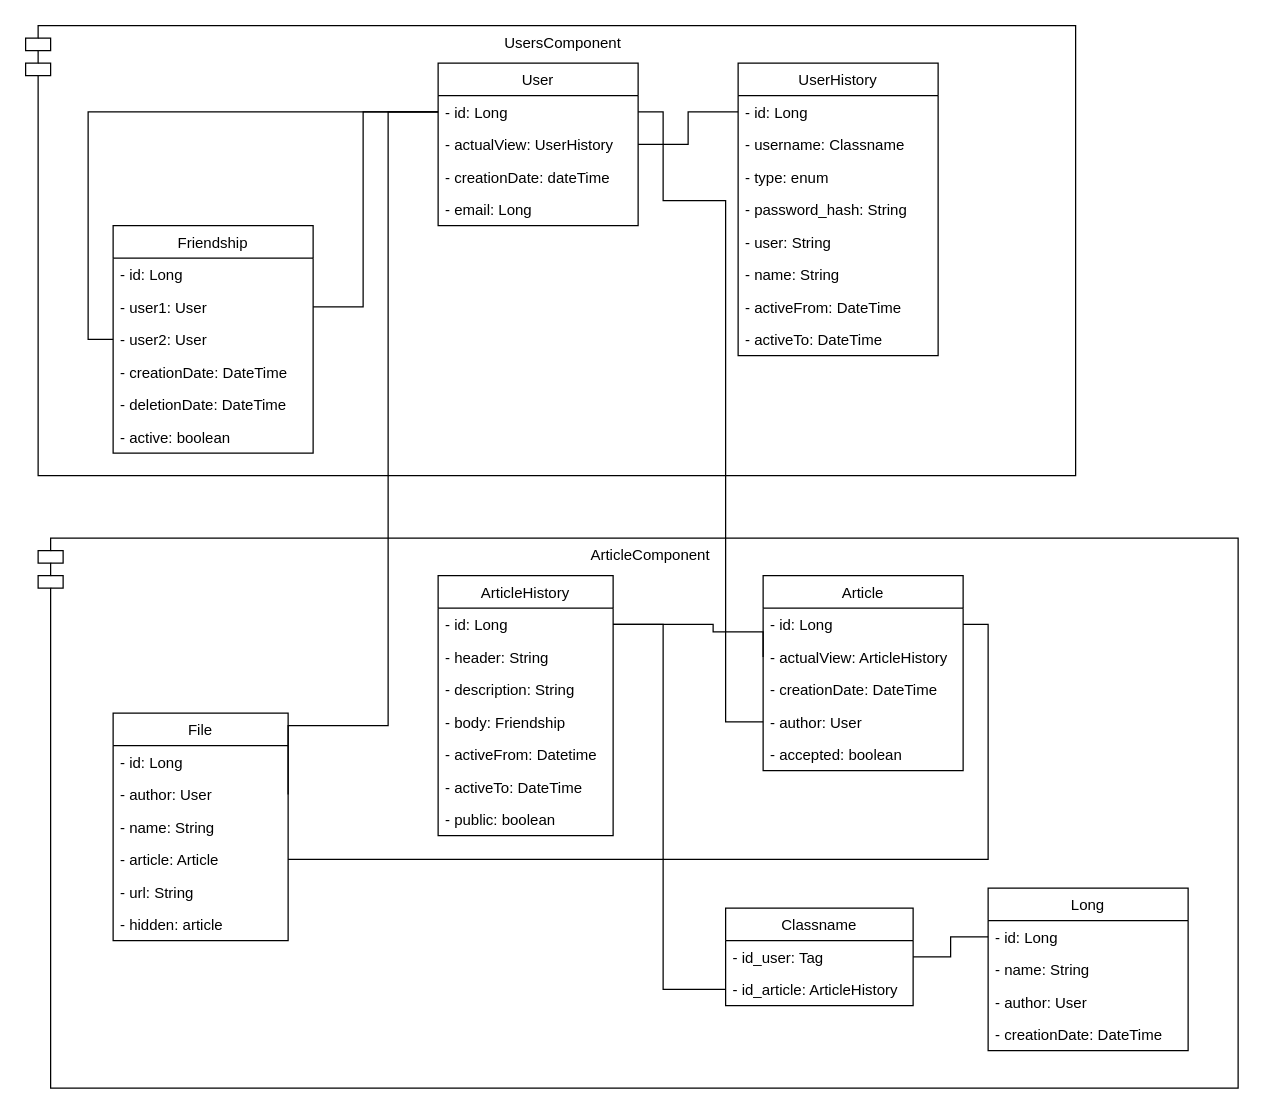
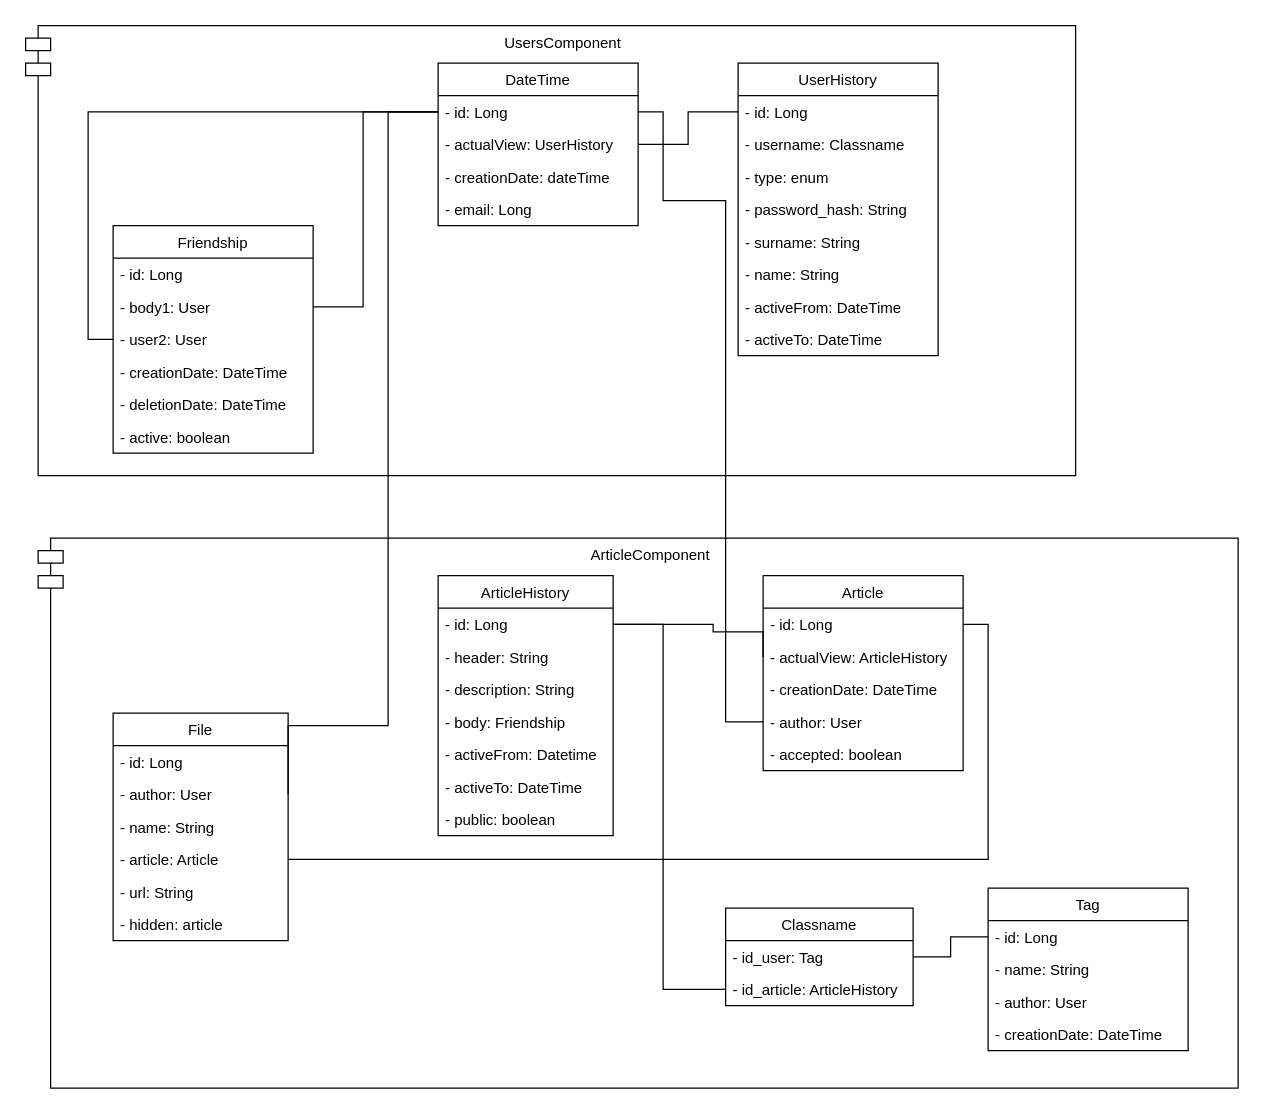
(538, 80) -> (538, 80)
(796, 243) -> (809, 243)
(169, 308) -> (169, 308)
(1088, 905) -> (1088, 905)
